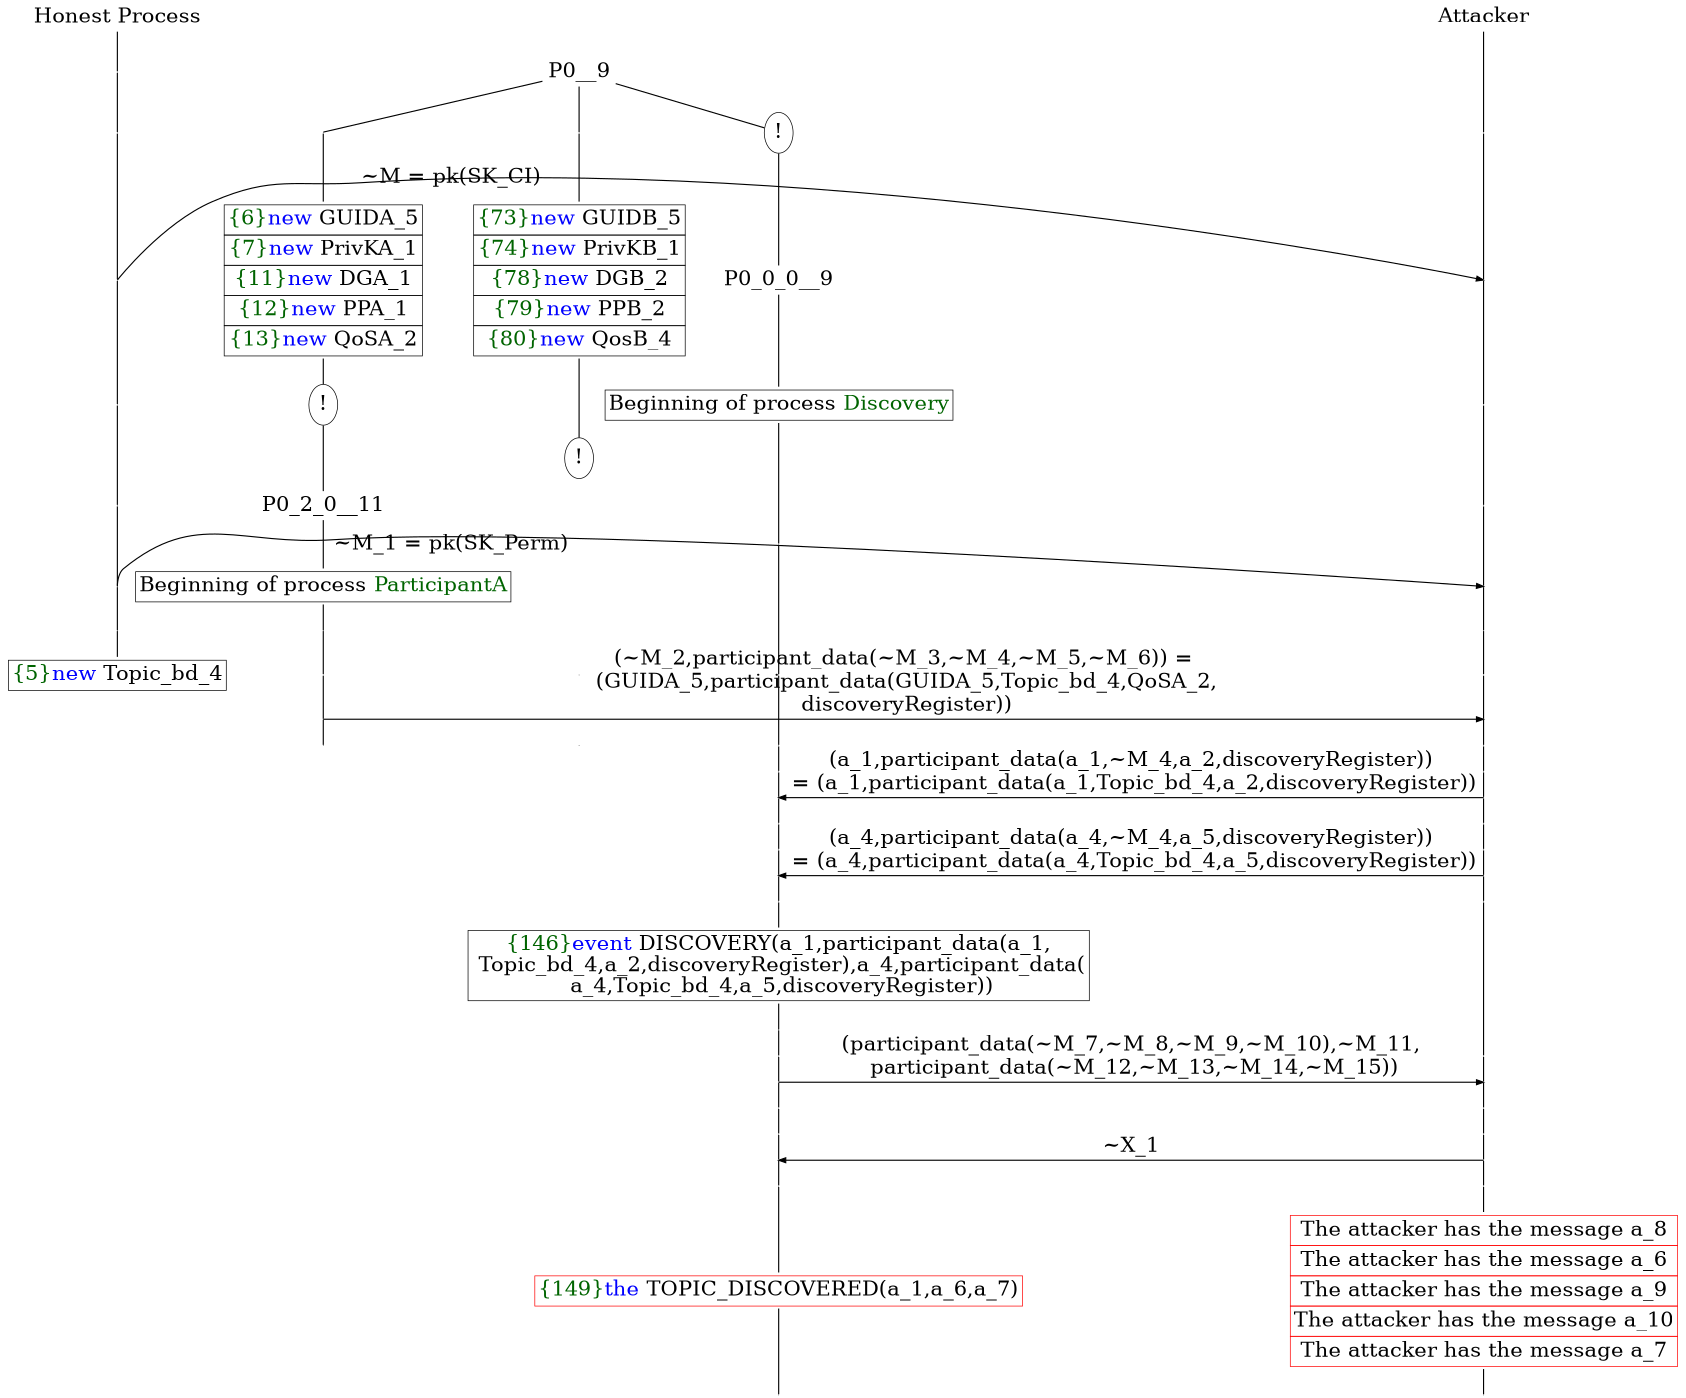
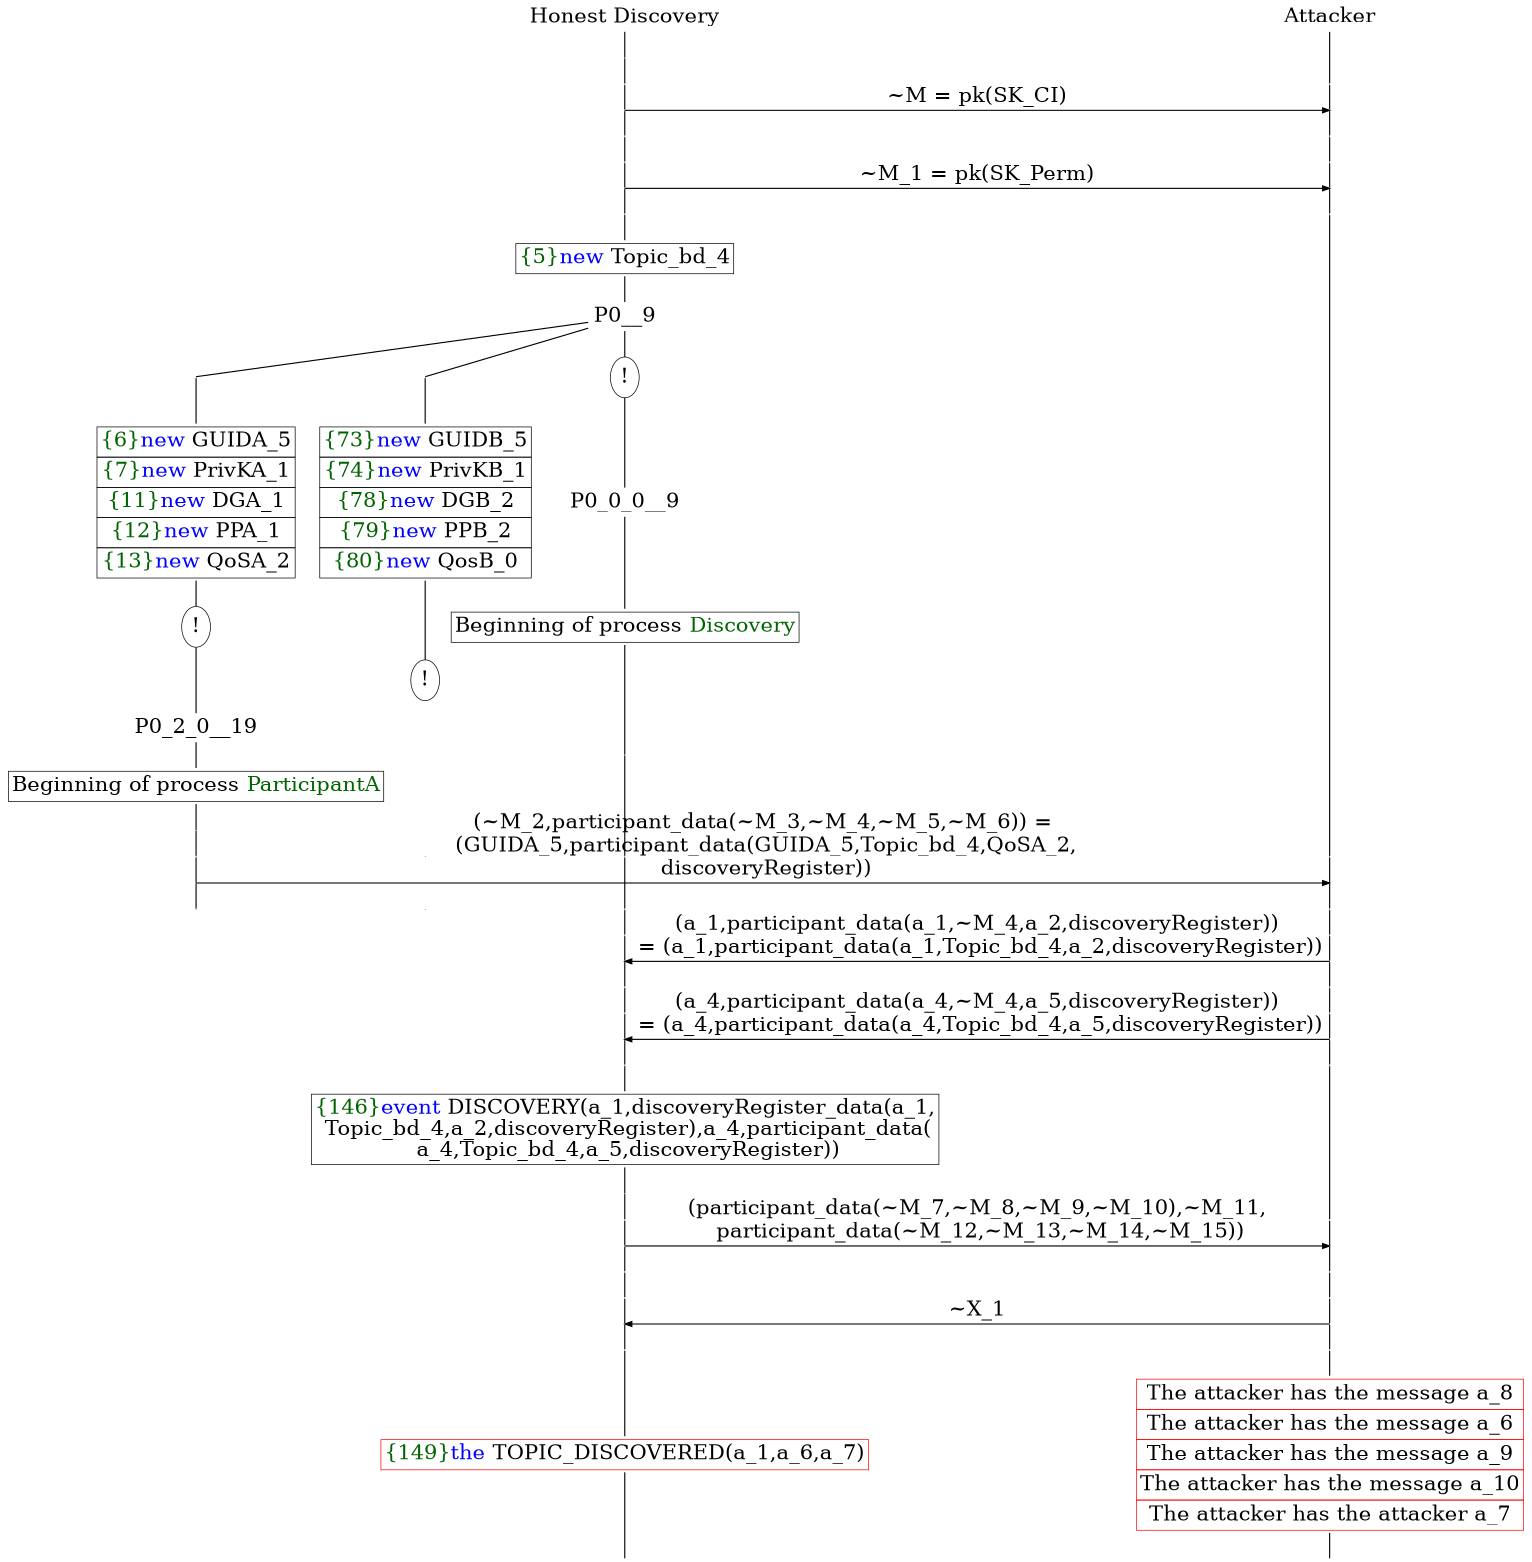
(117, 17) -> (625, 17)
none -> (625, 289)
(632, 339) -> (478, 561)
(323, 506) -> (196, 728)
(842, 944) -> (688, 1108)
(1484, 1350) -> (1330, 1514)
